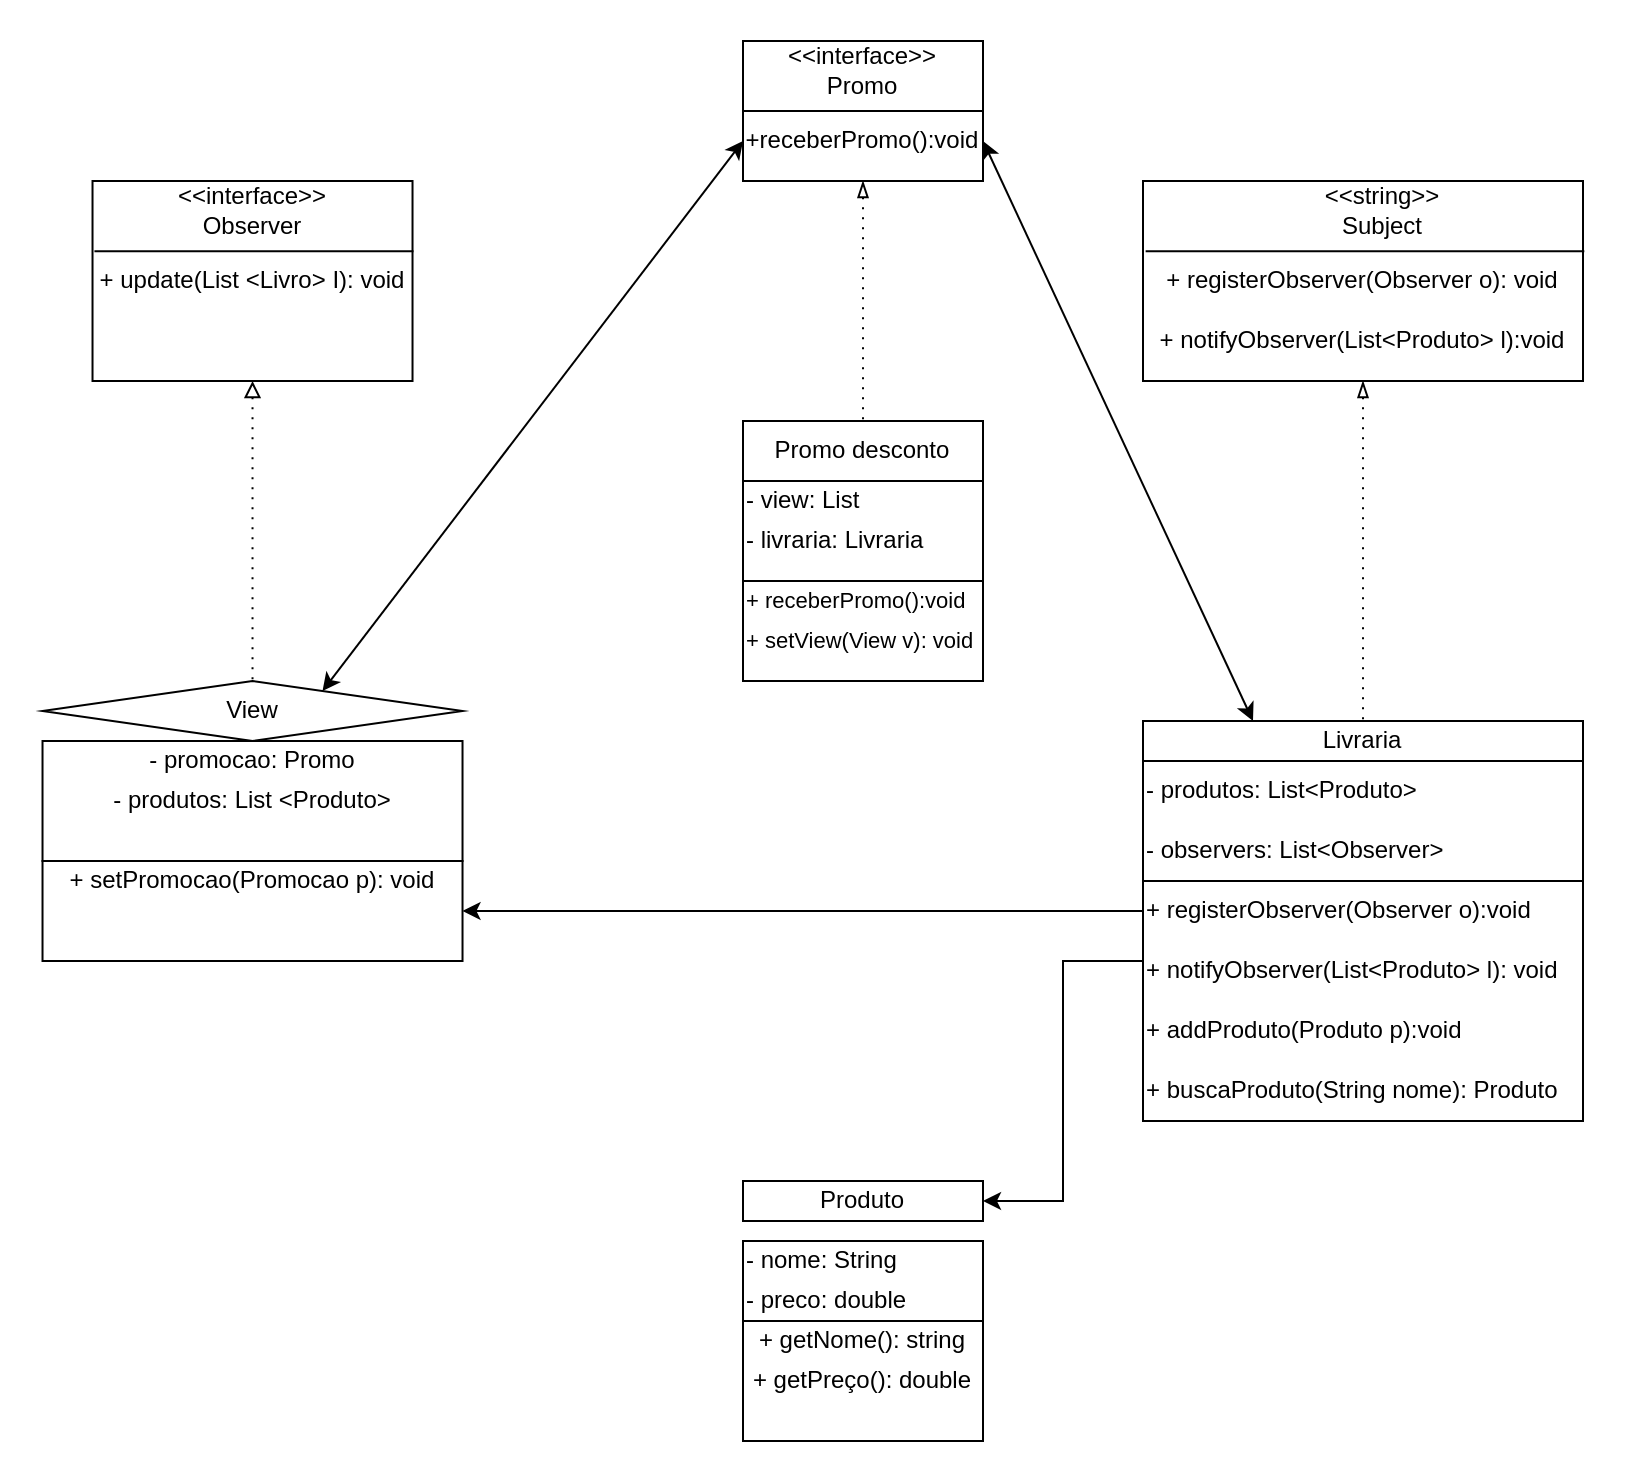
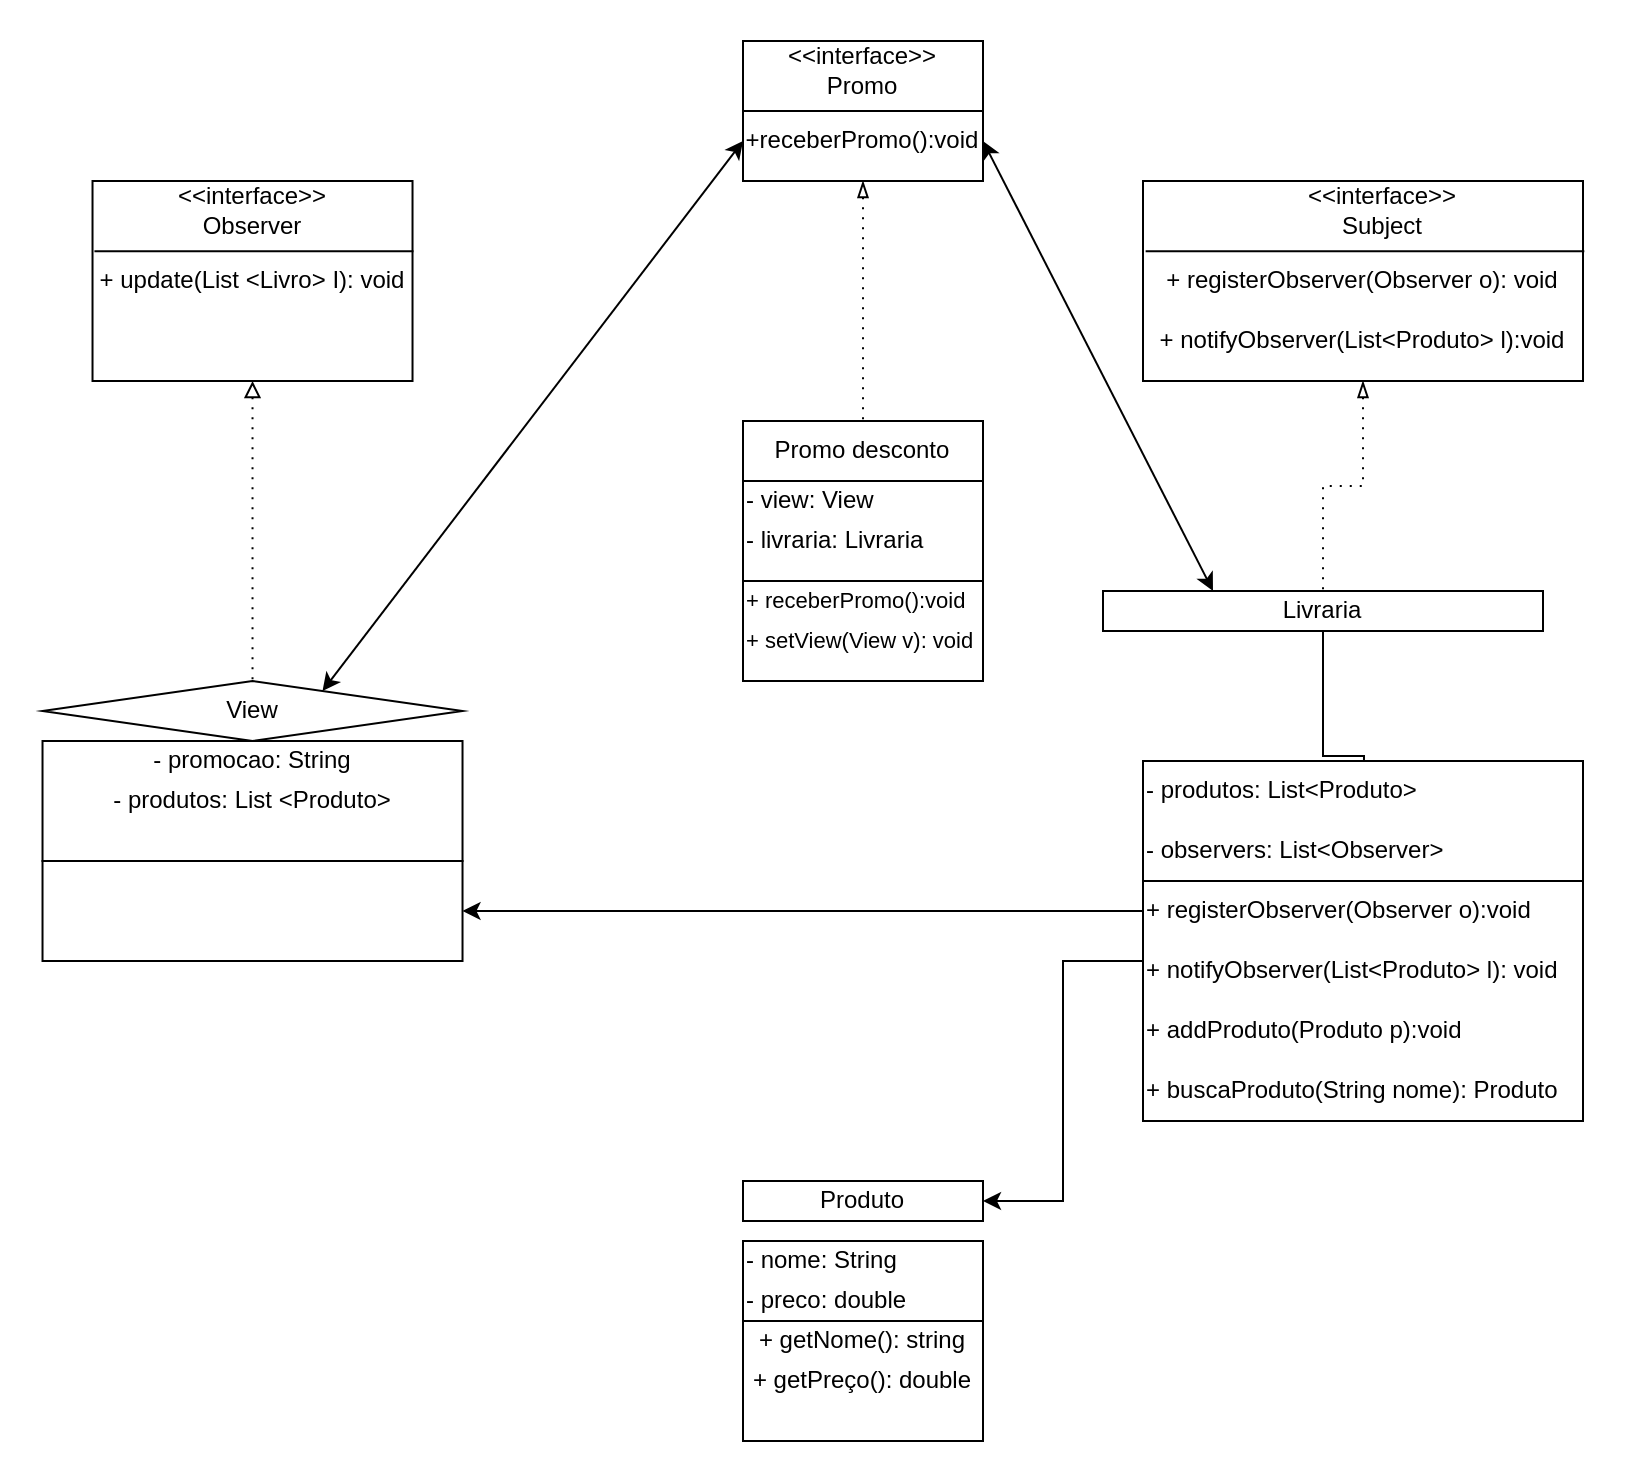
(1383, 211) -> (1383, 211)
(812, 501) -> (812, 501)
(1363, 741) -> (1323, 611)
(253, 761) -> (253, 761)
(253, 881) -> none
